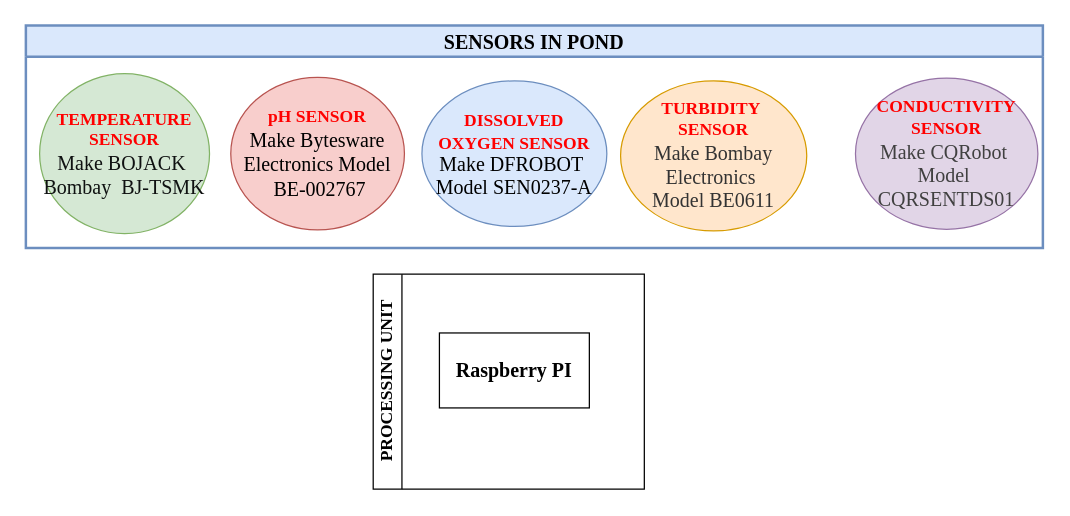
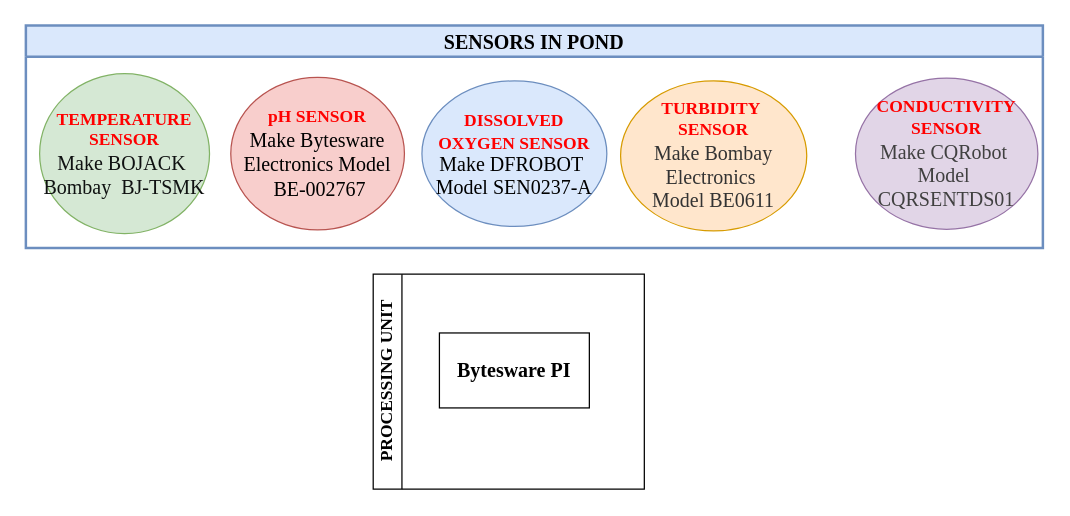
(514, 371) -> (514, 371)
